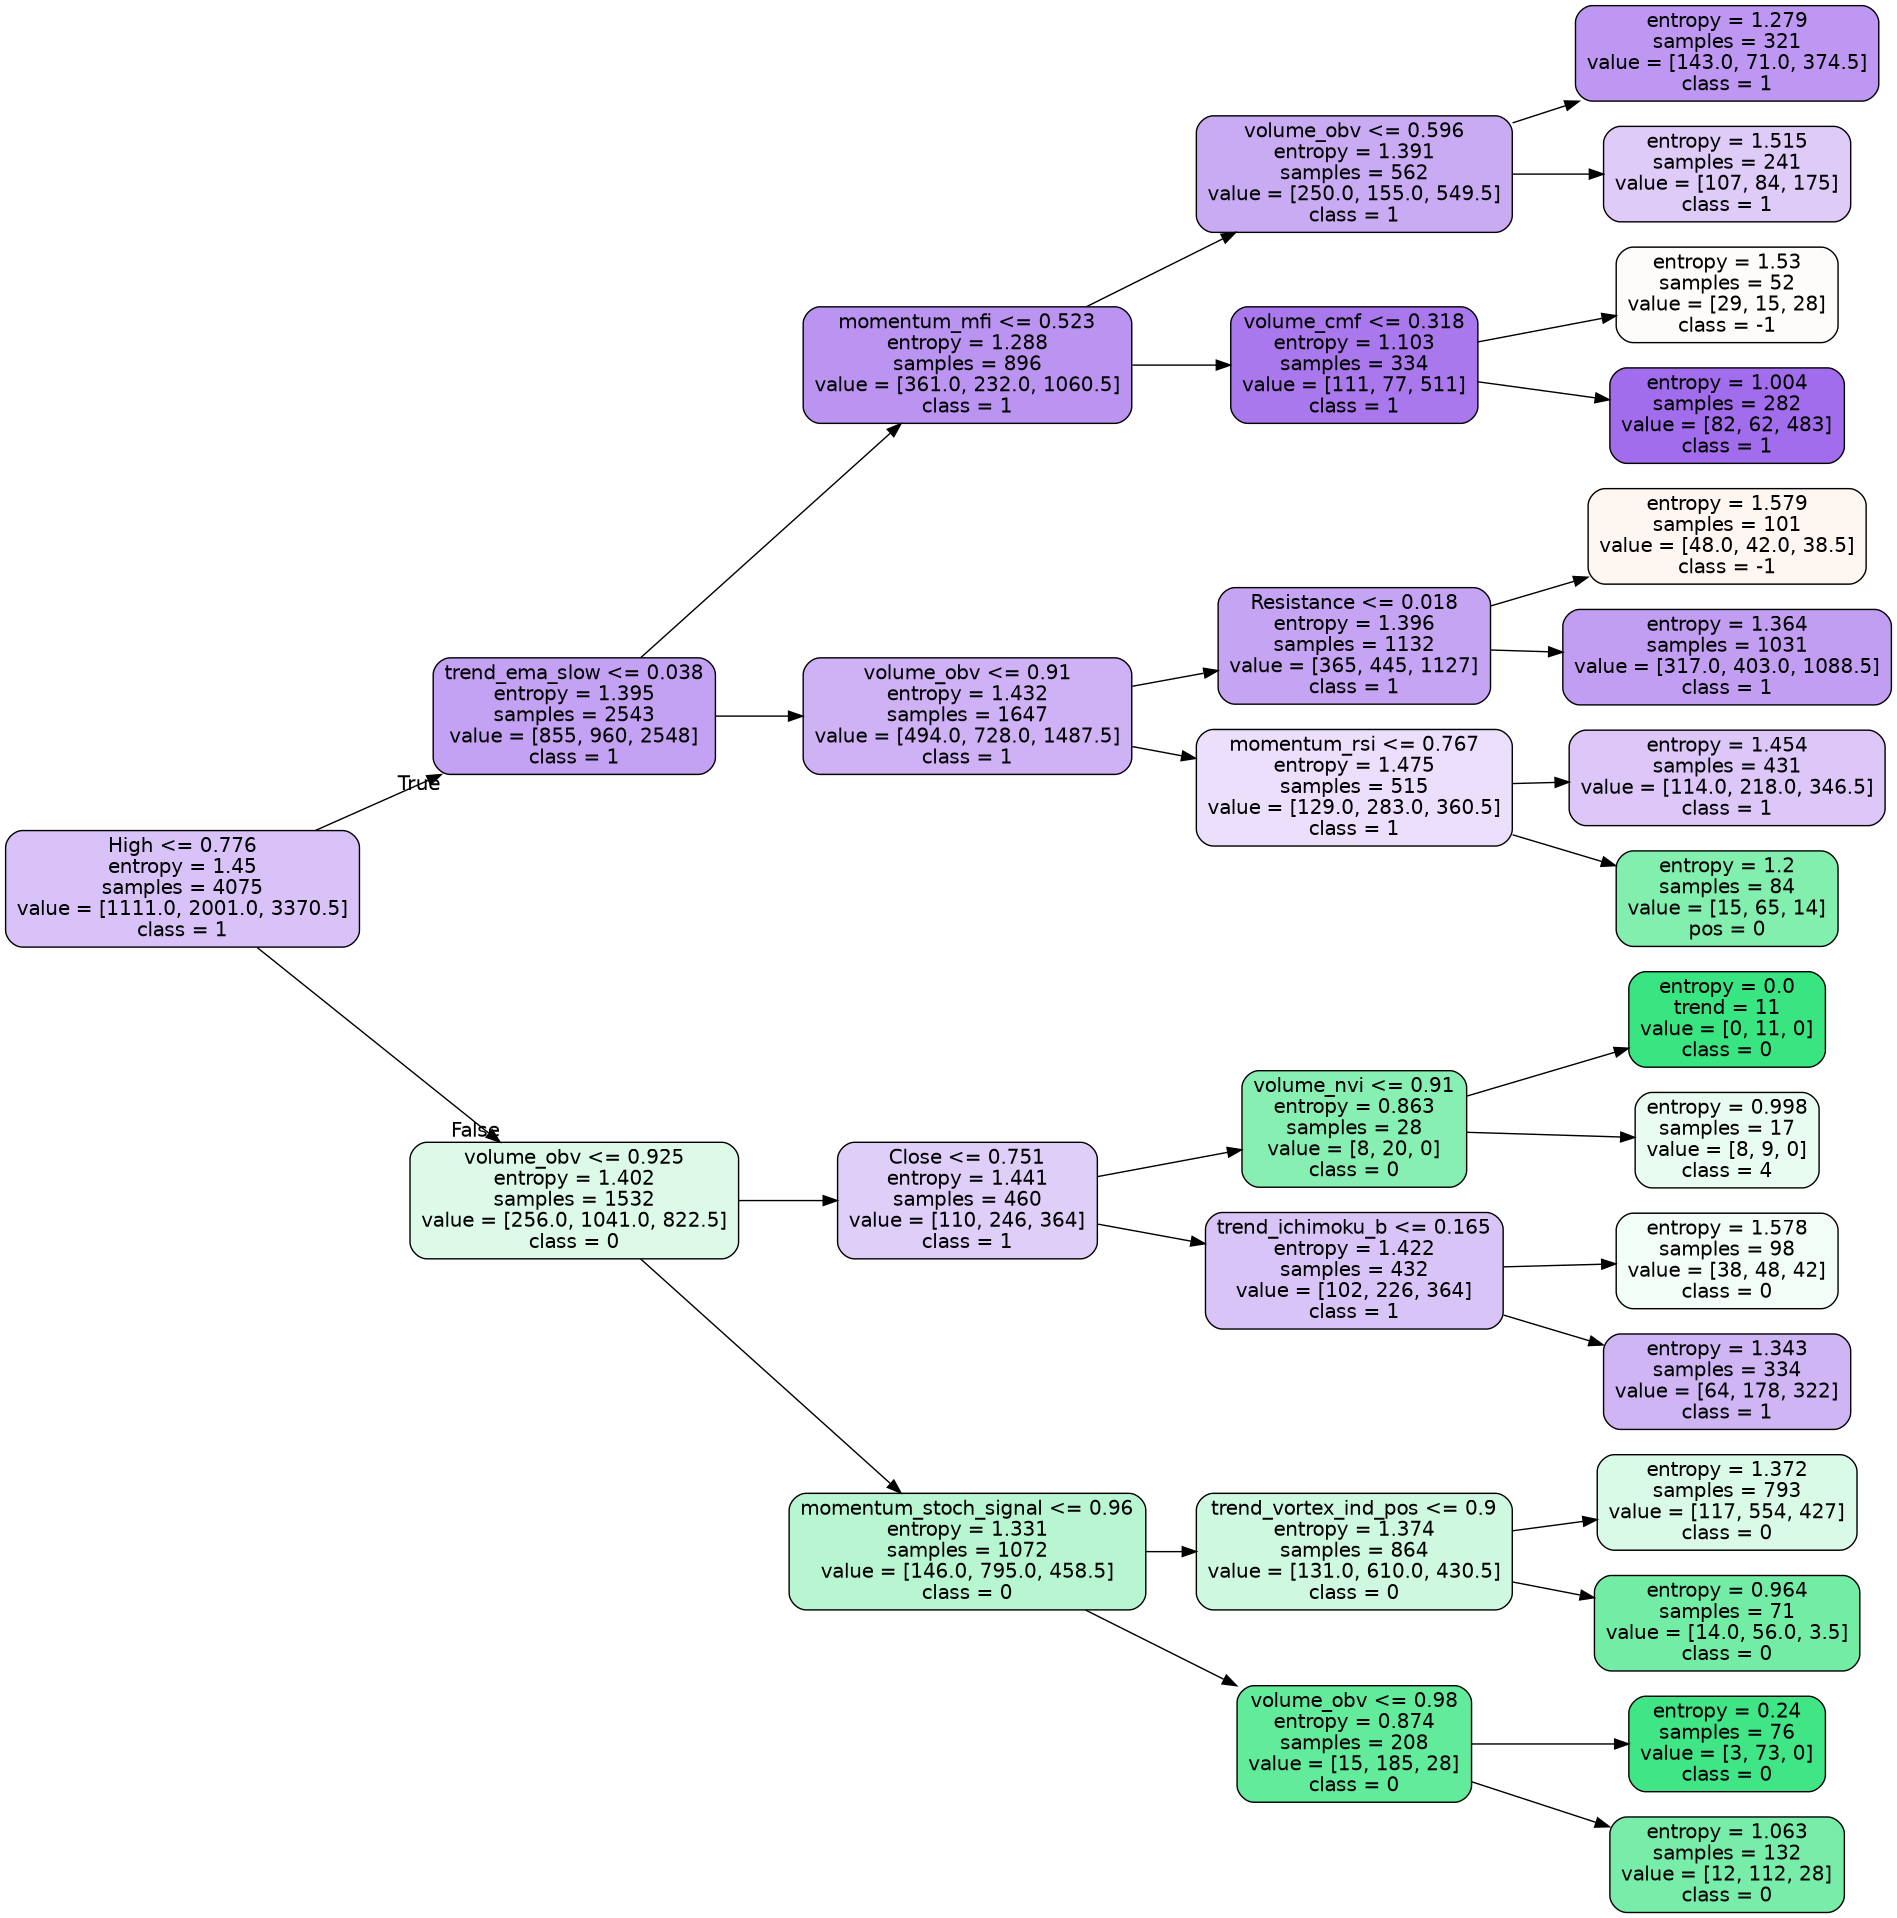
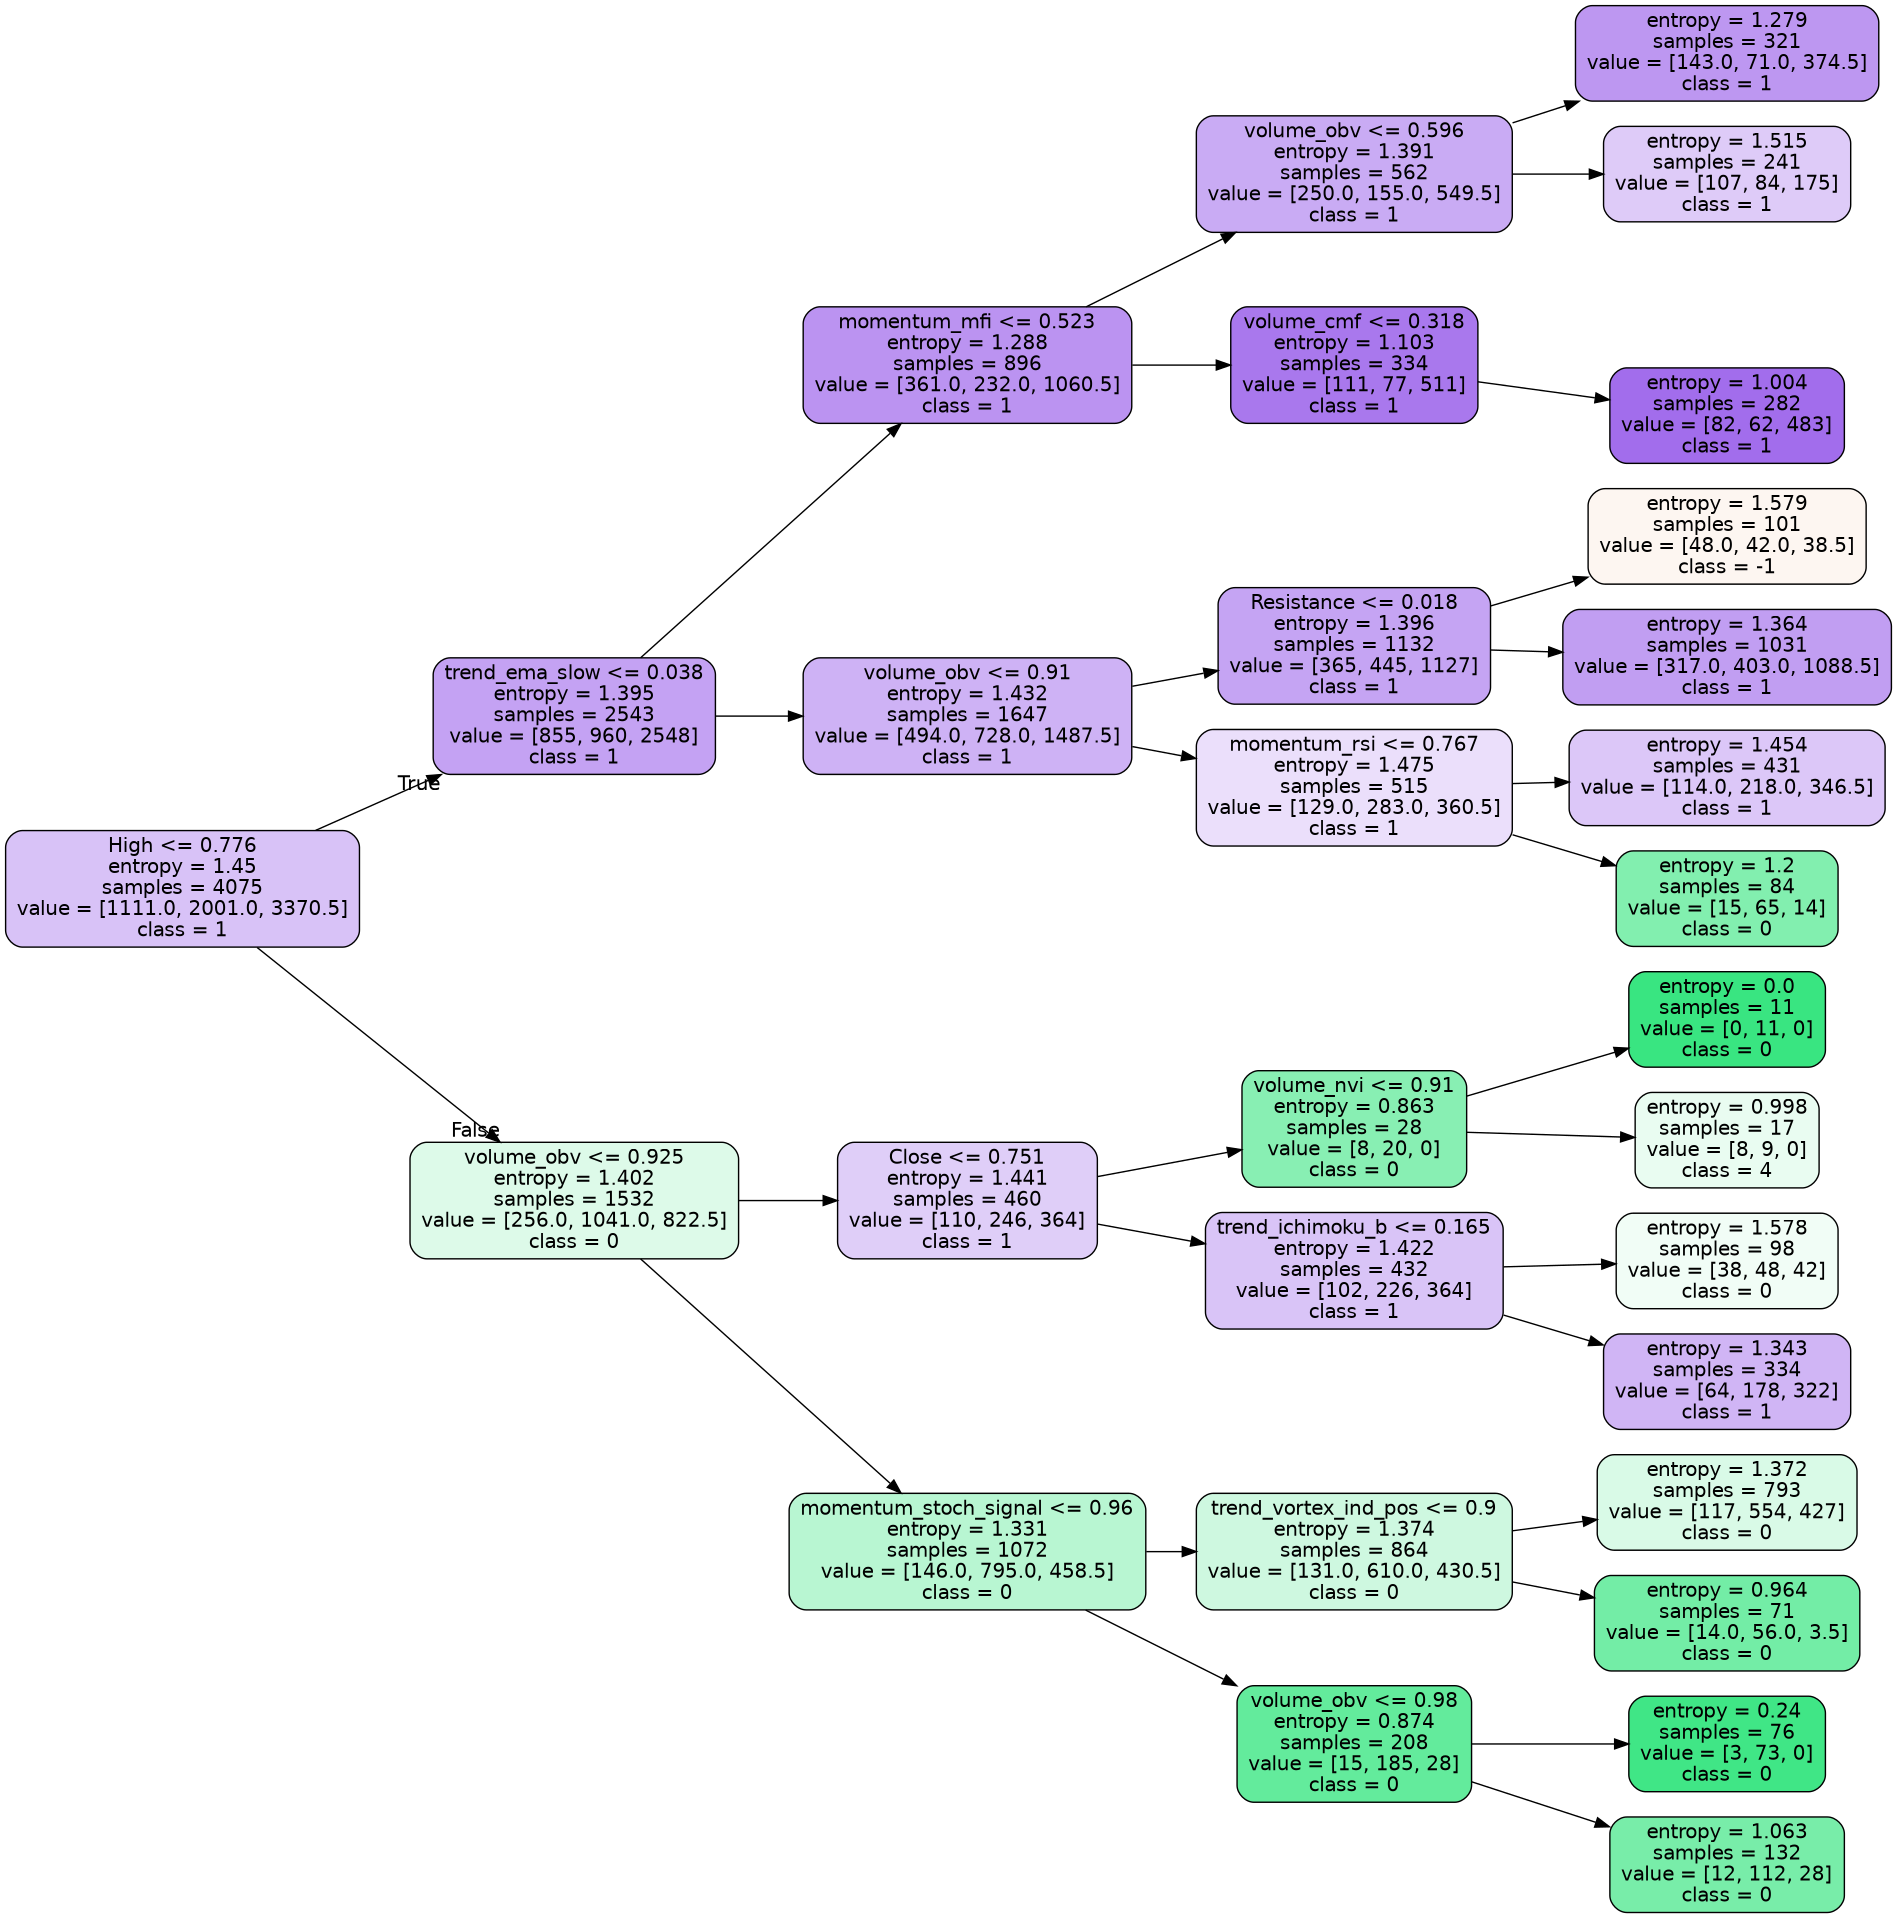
(1727, 295) -> none
(1727, 899) -> (1727, 899)
(1727, 1019) -> (1727, 1019)
